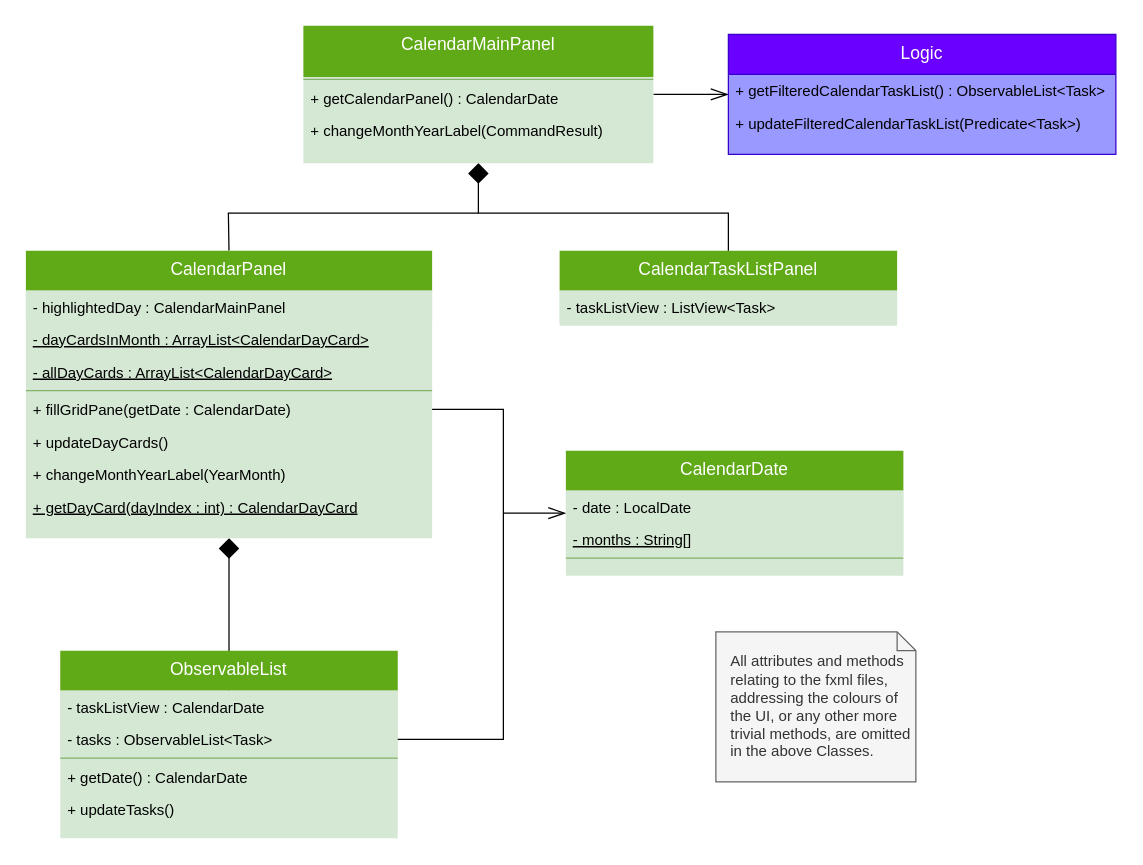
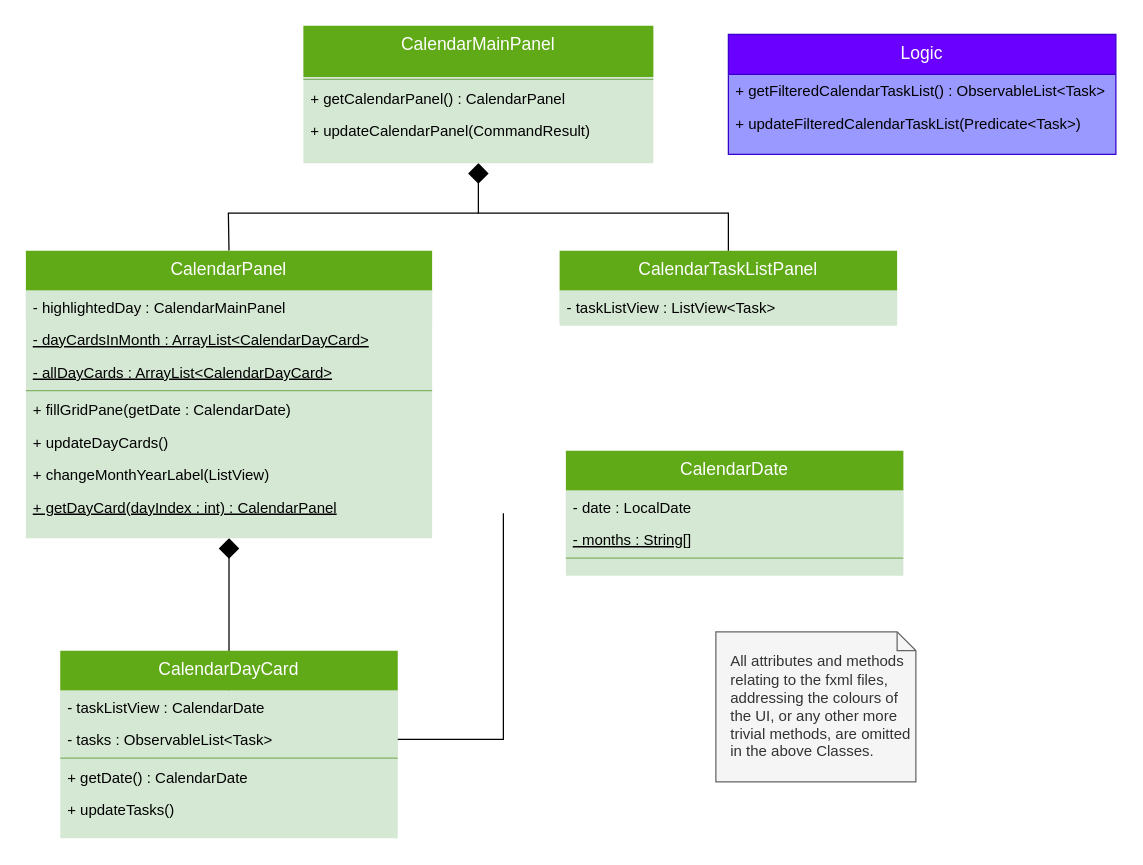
(689, 94) -> none
(443, 99) -> (446, 99)
(460, 131) -> (453, 131)
(503, 455) -> none
(167, 475) -> (159, 475)
(208, 508) -> (198, 508)
(228, 669) -> (228, 669)
